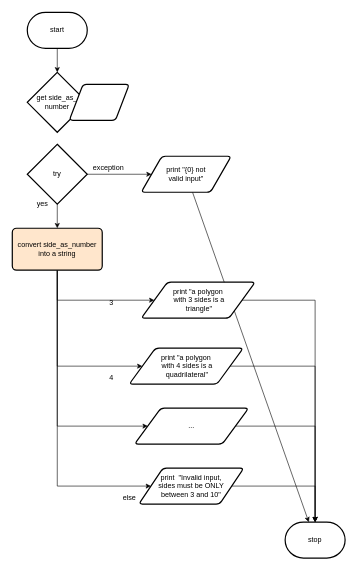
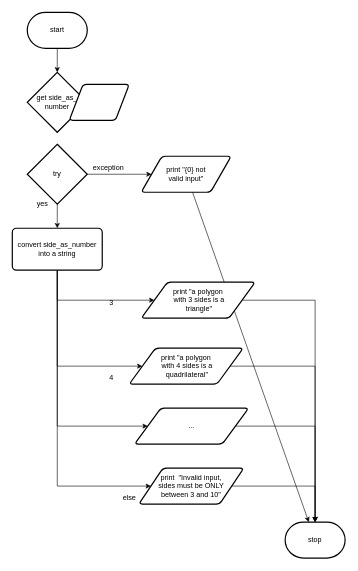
(57, 249) -> (57, 249)
